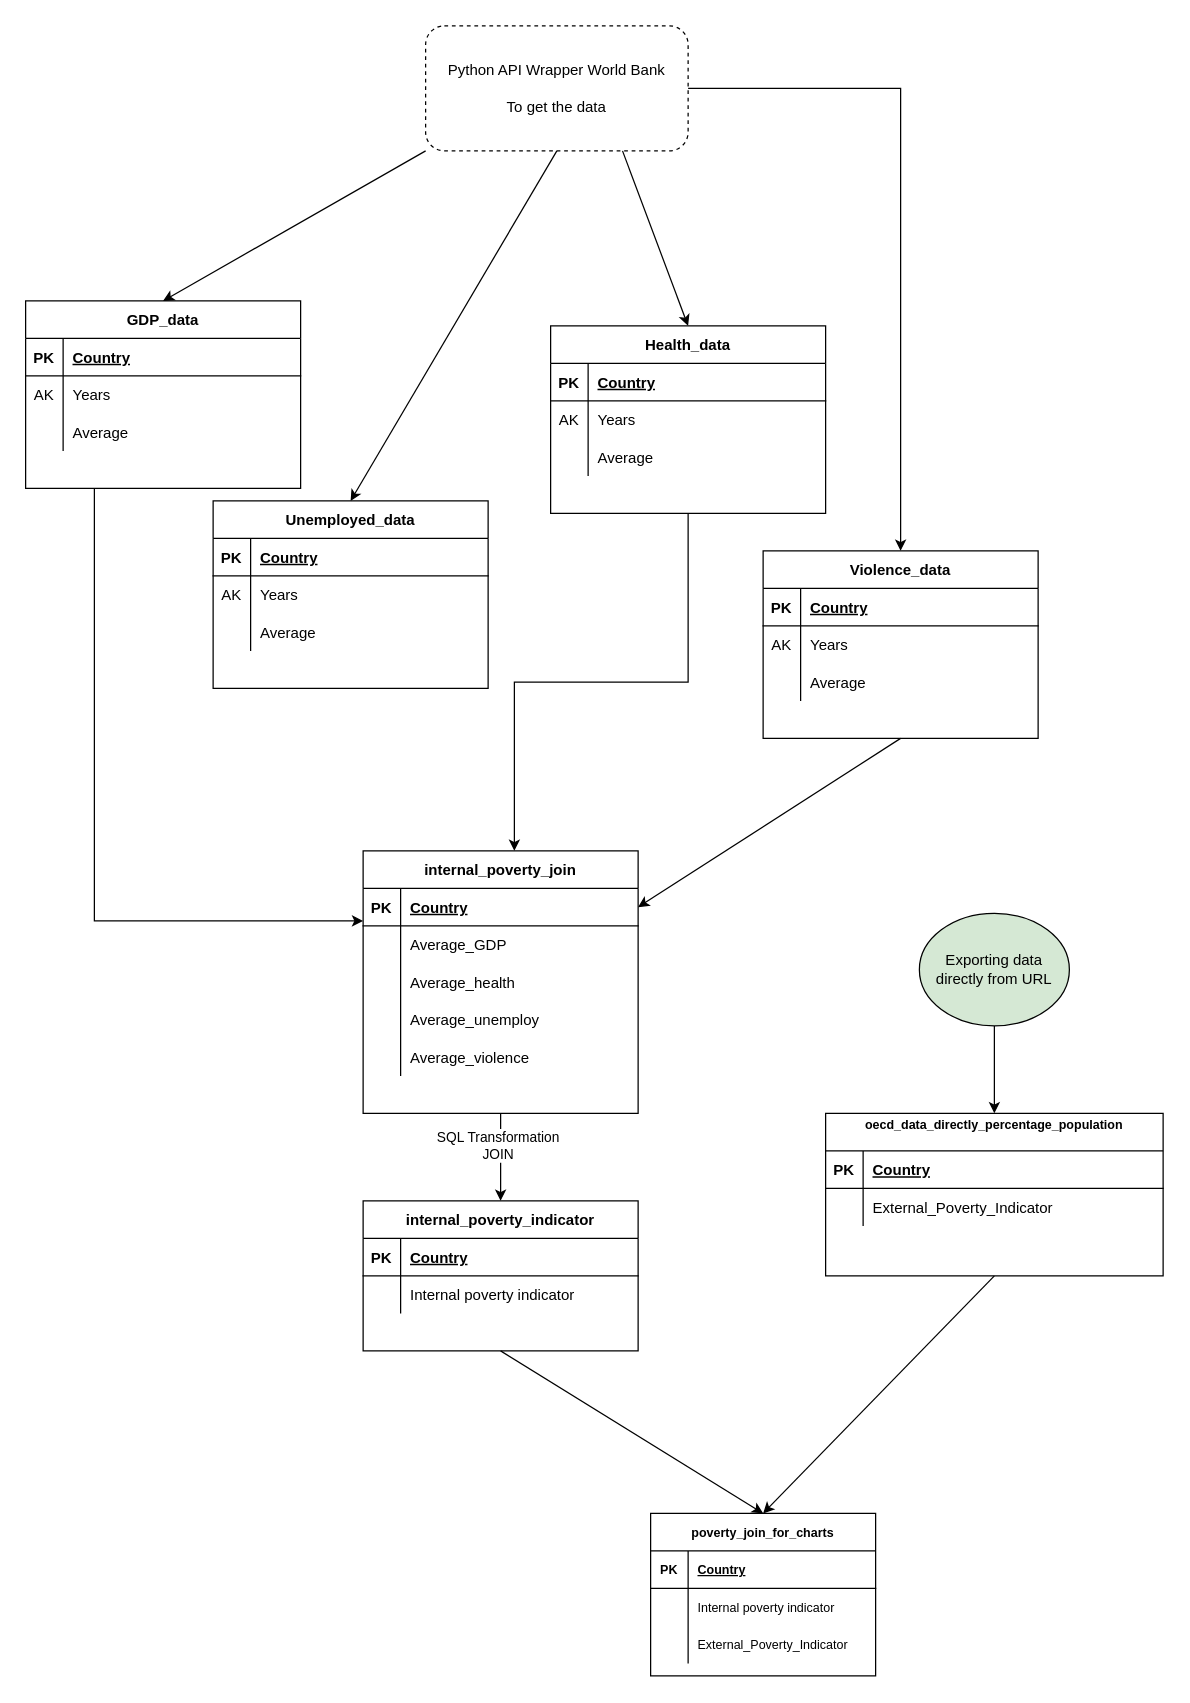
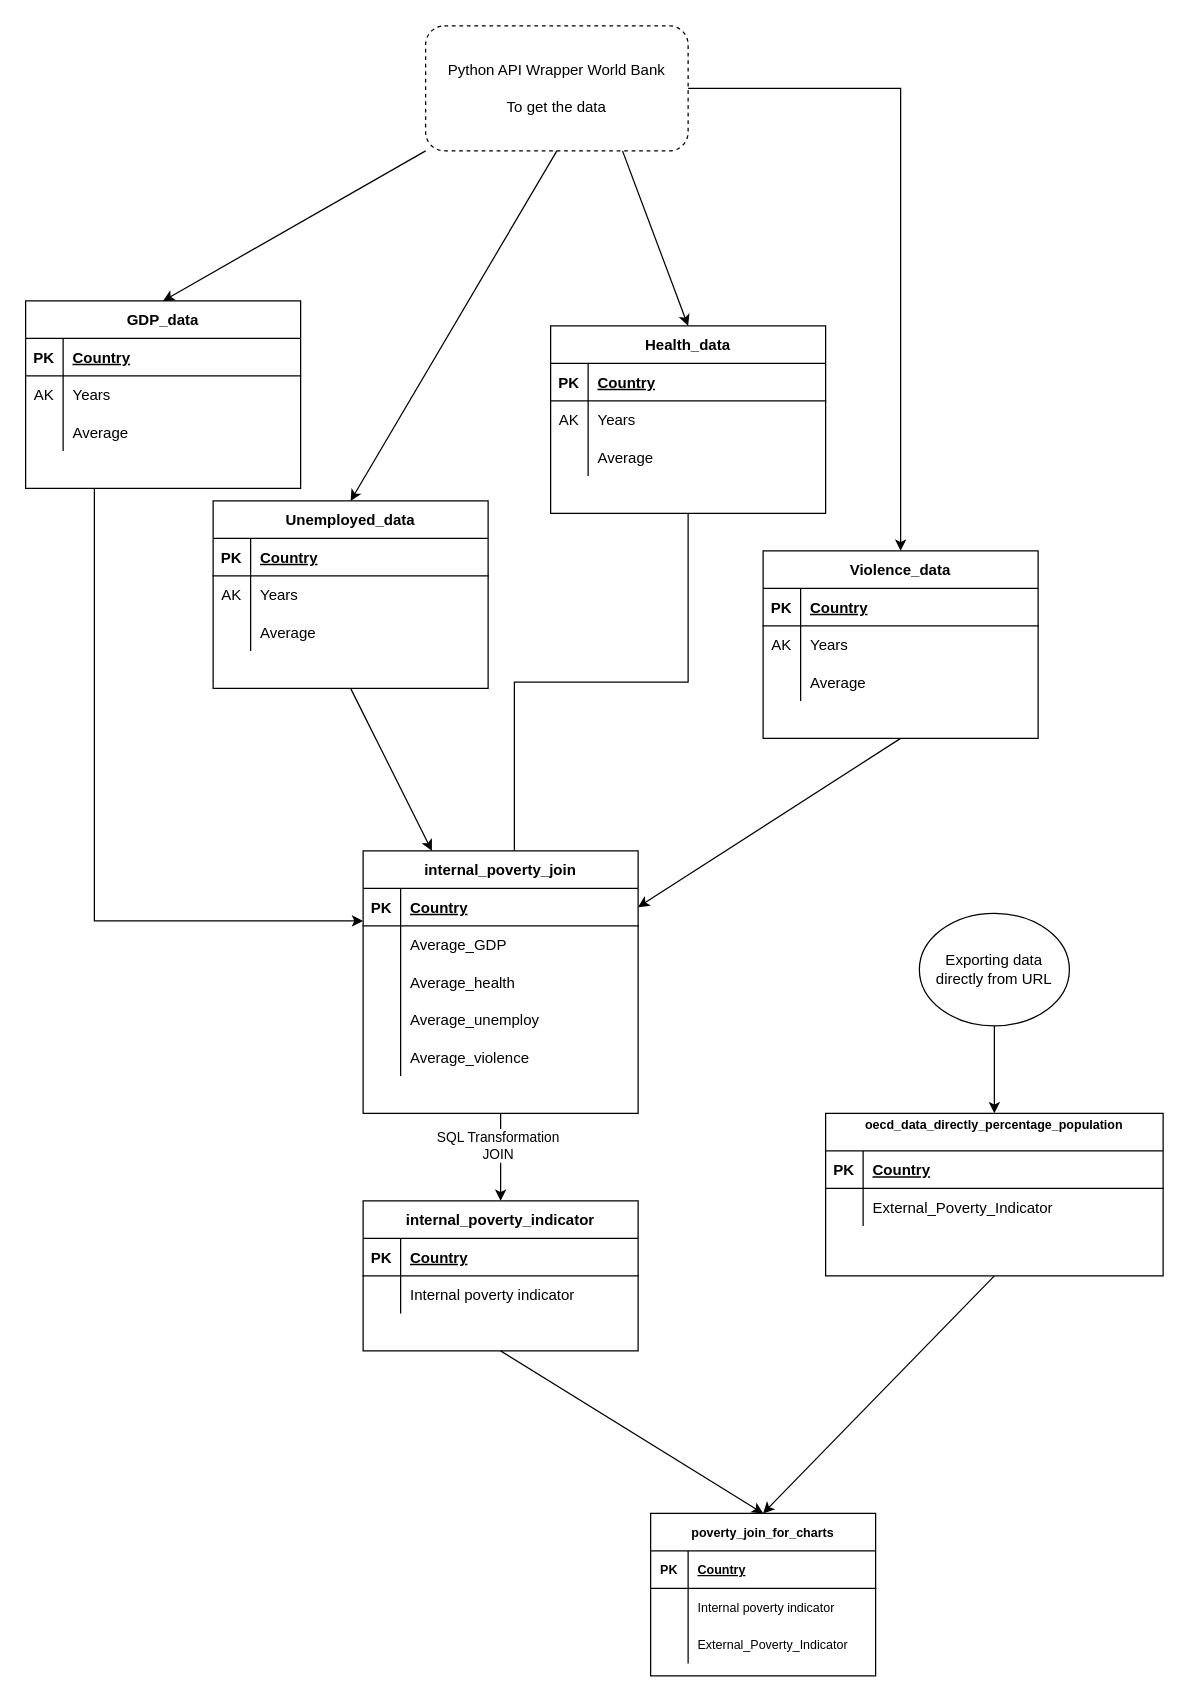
none -> (390, 767)
(514, 841) -> (514, 844)
(994, 969) -> (994, 969)
